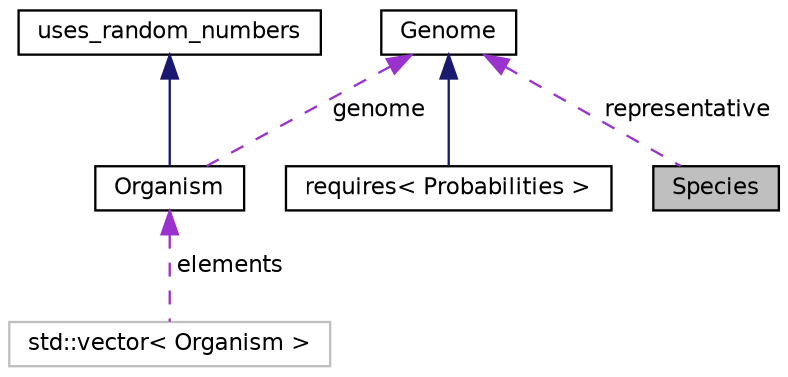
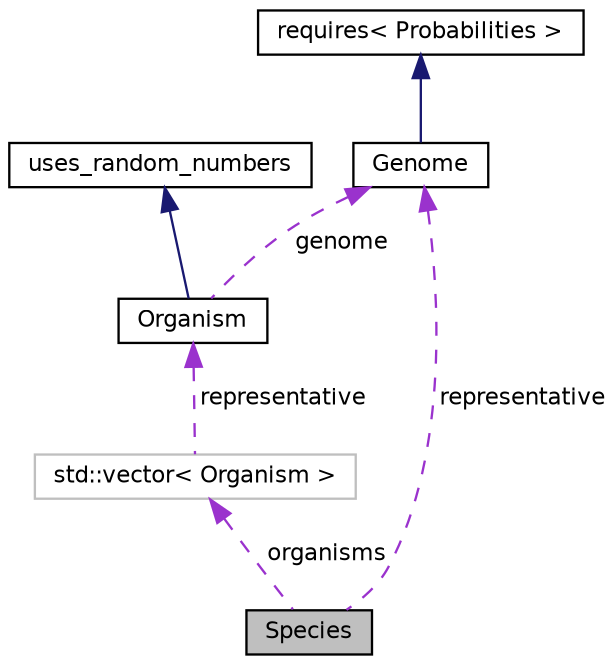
(449, 122) -> (421, 111)
(227, 266) -> (280, 399)
none -> (258, 564)
